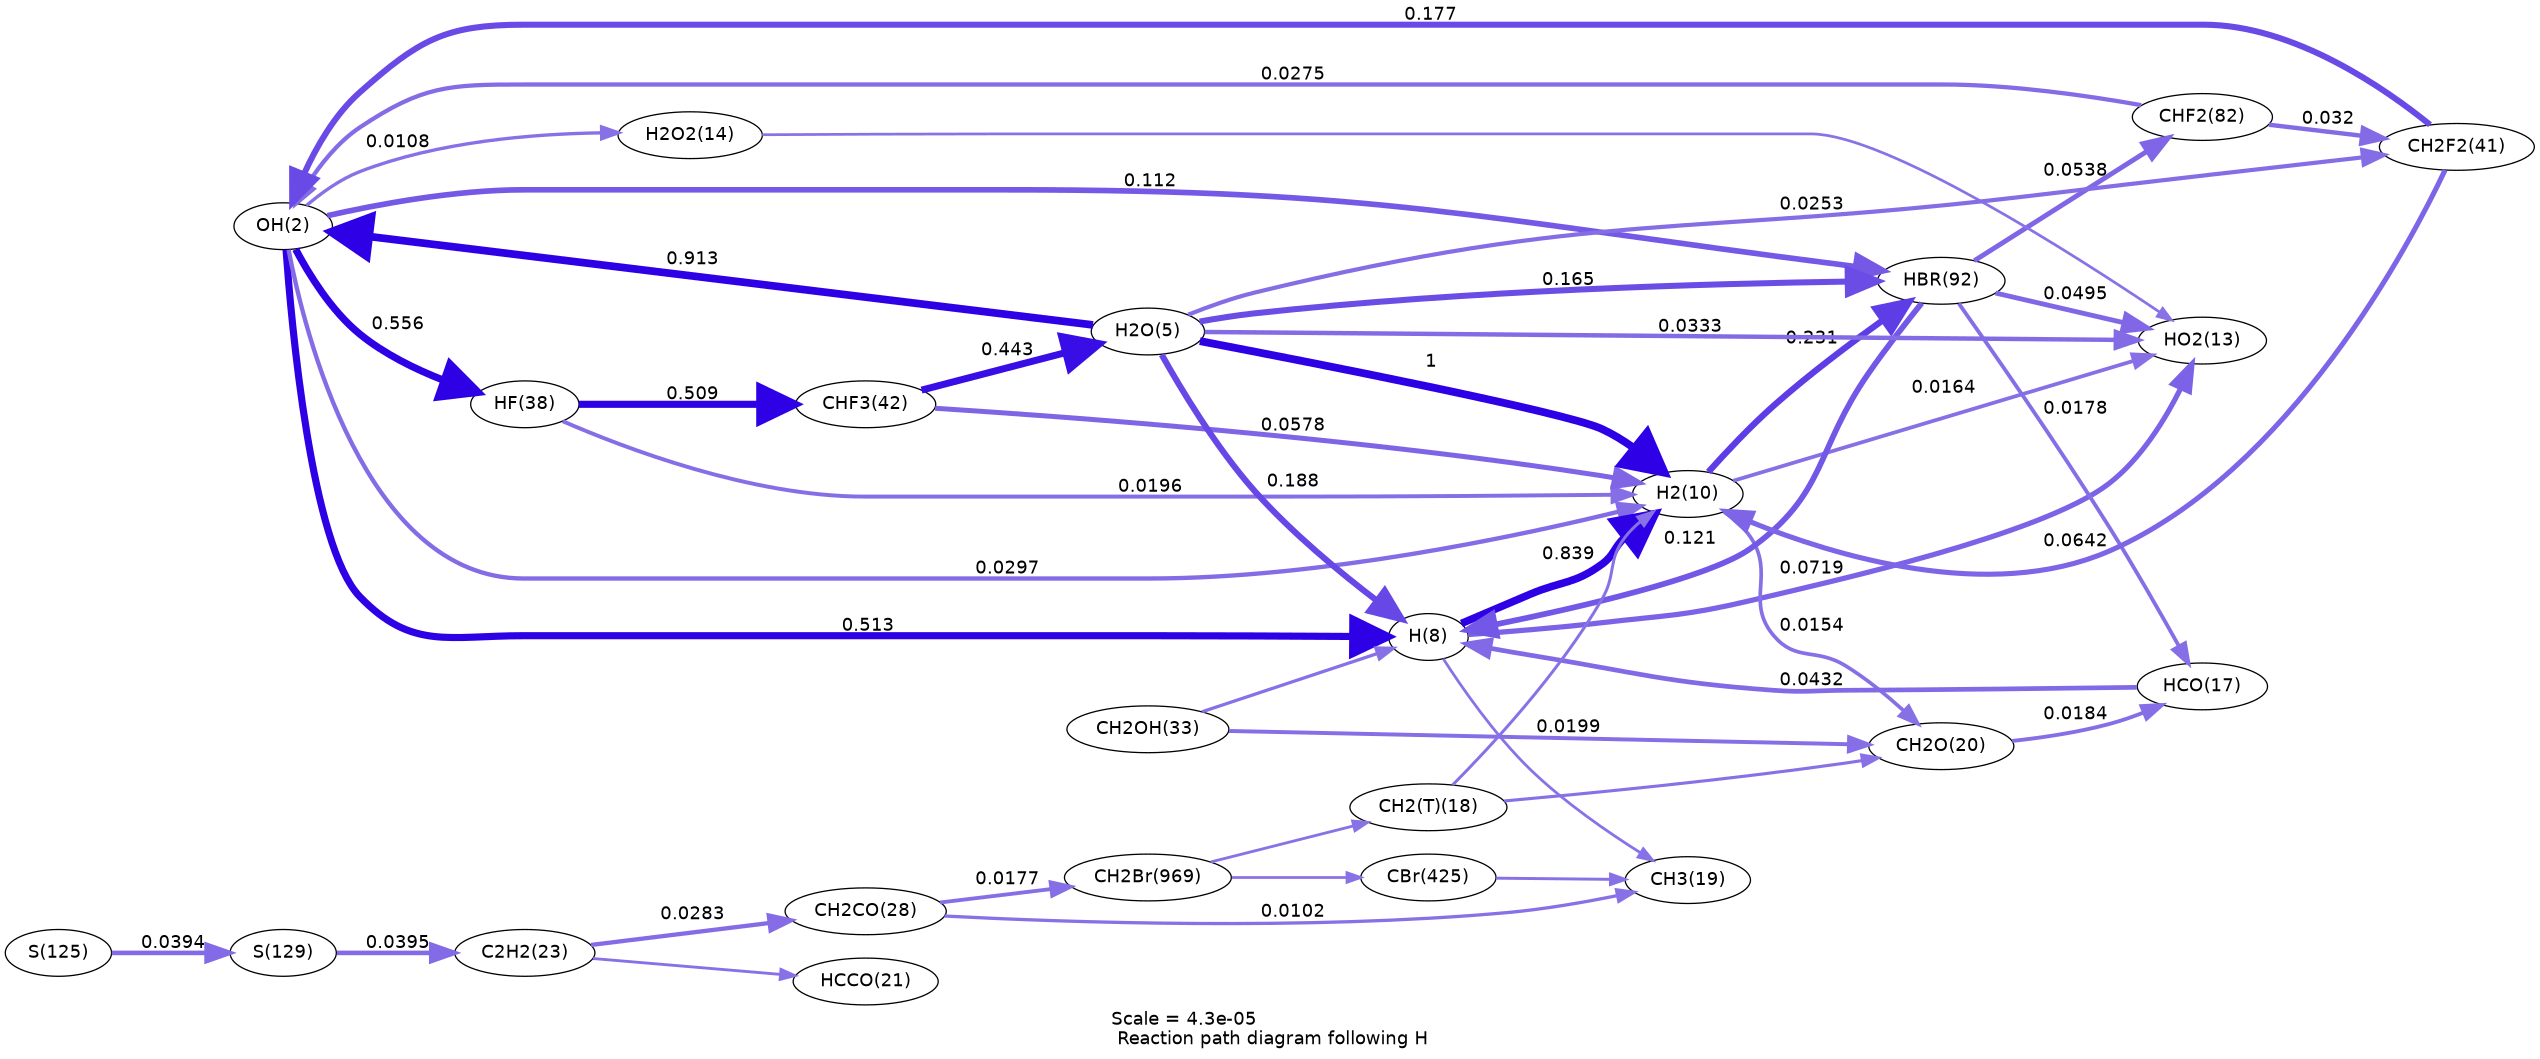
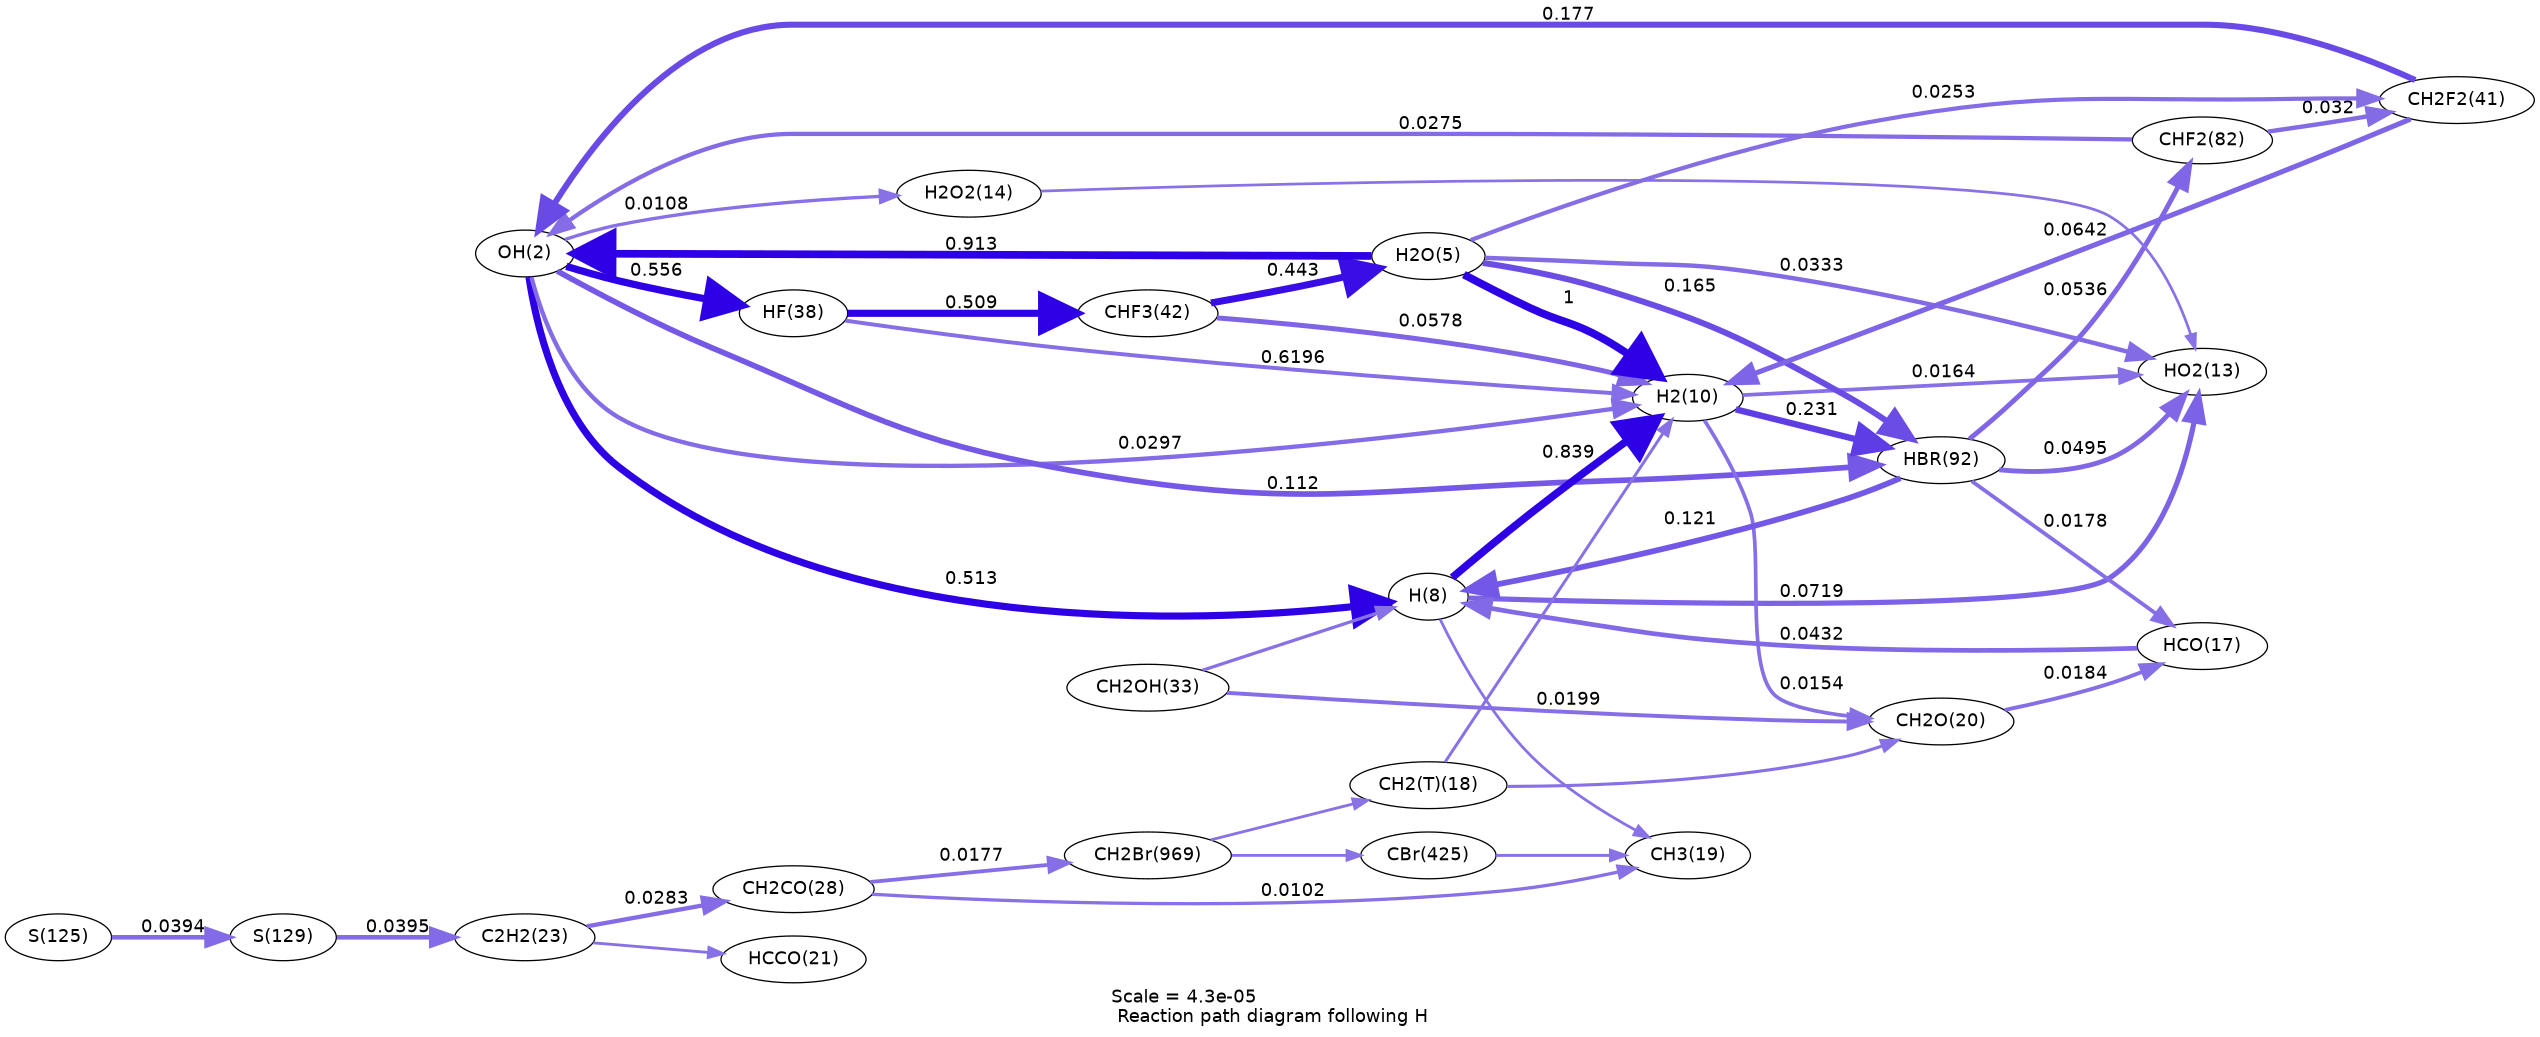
(2073, 171) -> (2073, 291)
(1249, 484) -> none
(1148, 487) -> (1291, 358)
